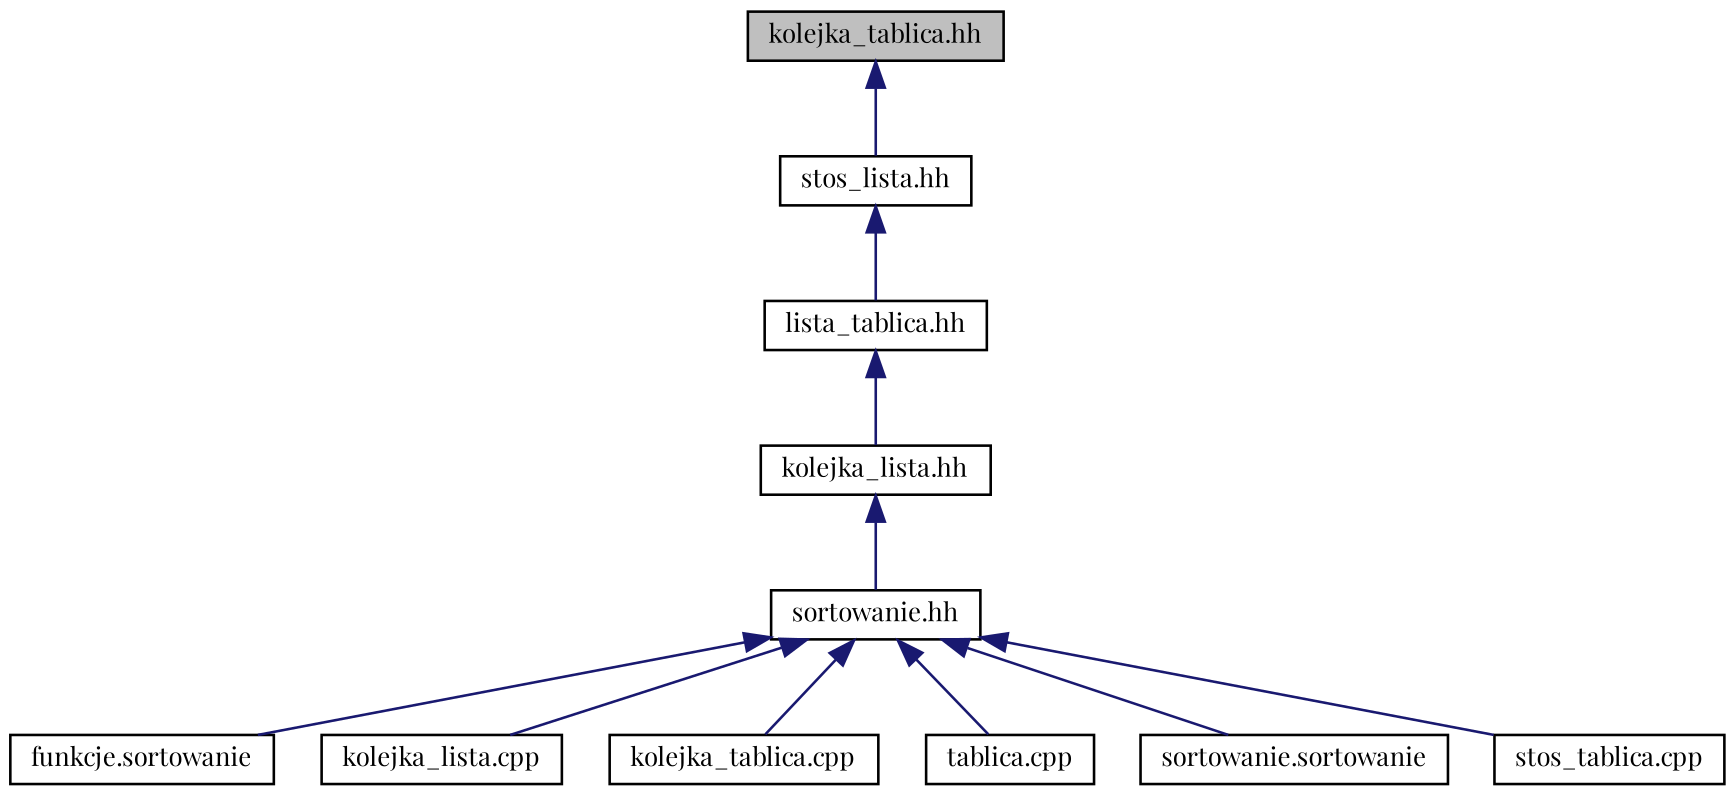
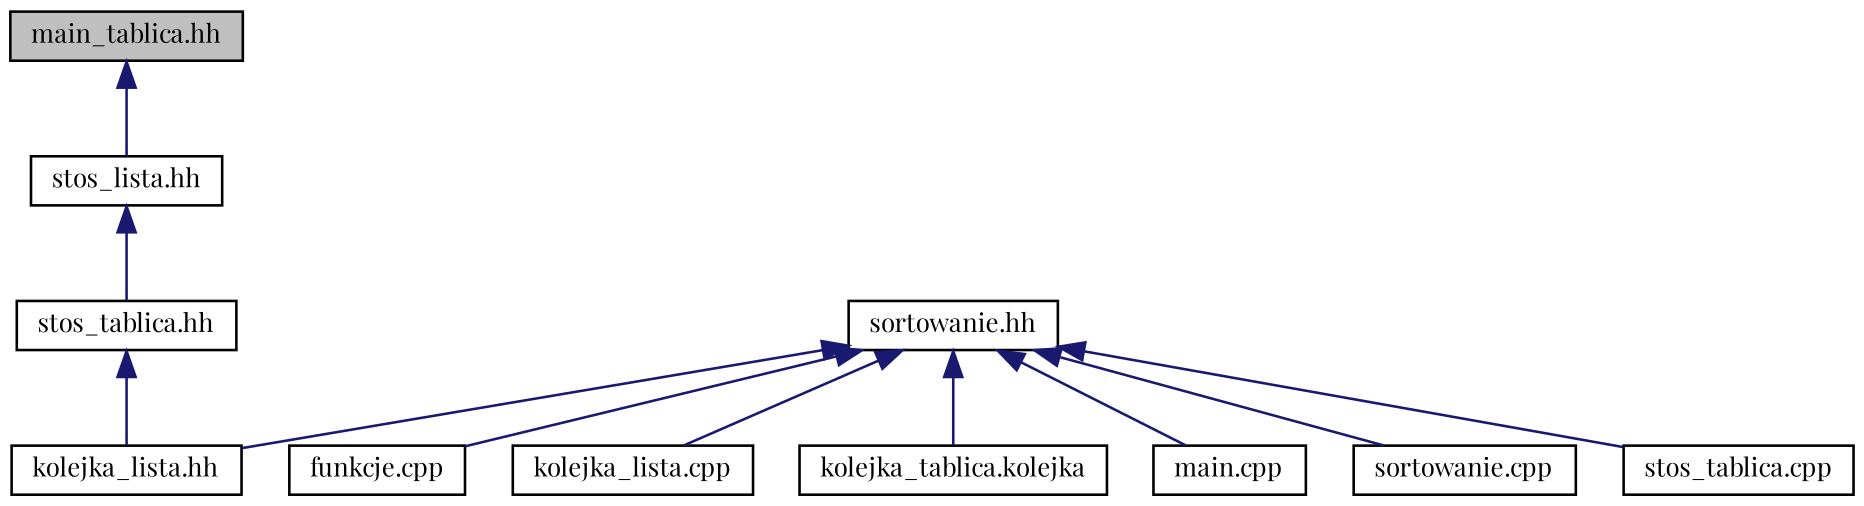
(876, 36) -> (127, 36)
(876, 326) -> (127, 326)
(876, 556) -> (532, 399)
(142, 760) -> (377, 470)
(744, 760) -> (953, 470)
(1010, 760) -> (1230, 470)
(1294, 760) -> (1465, 470)
